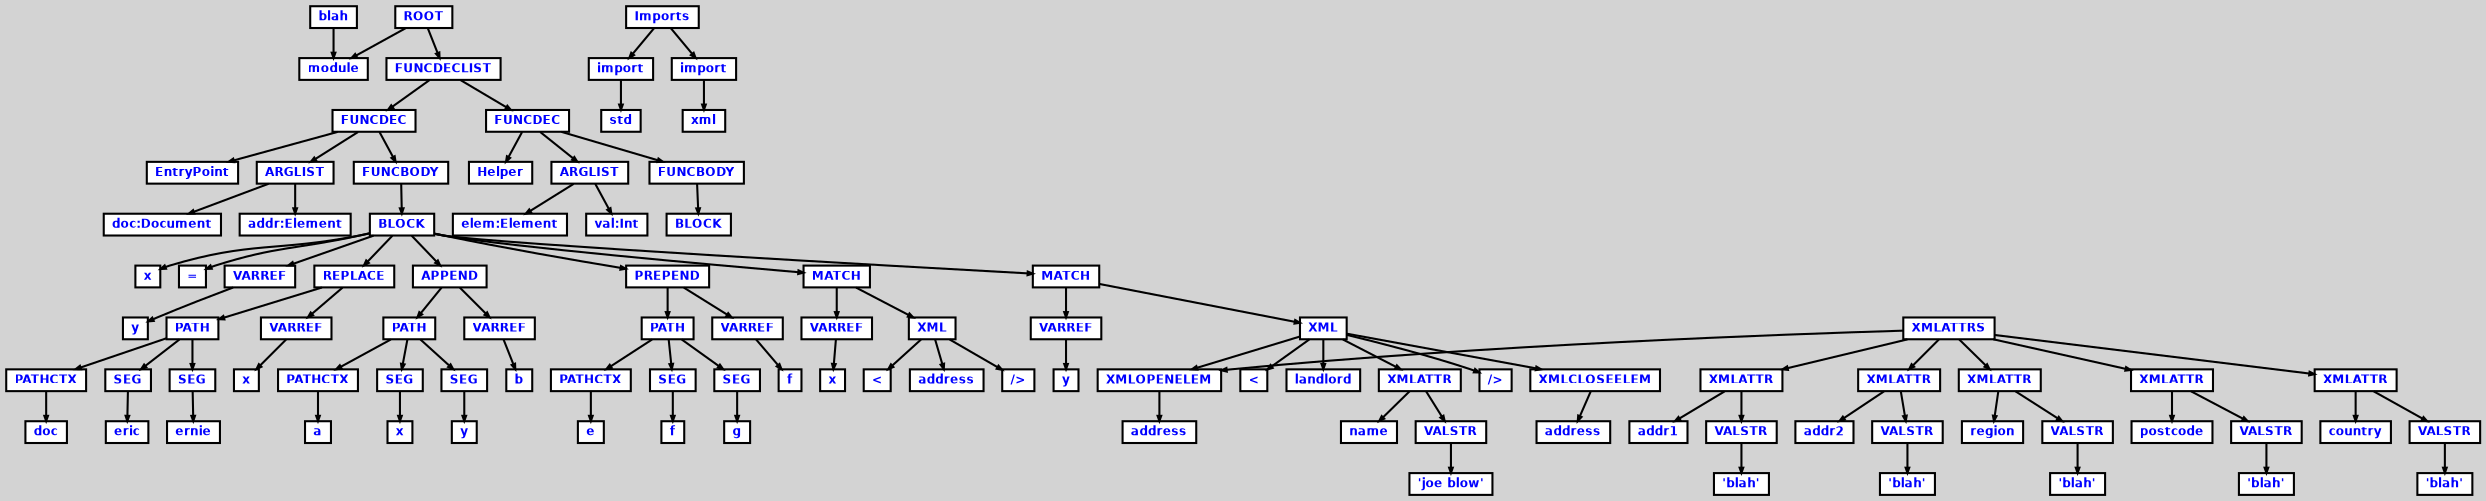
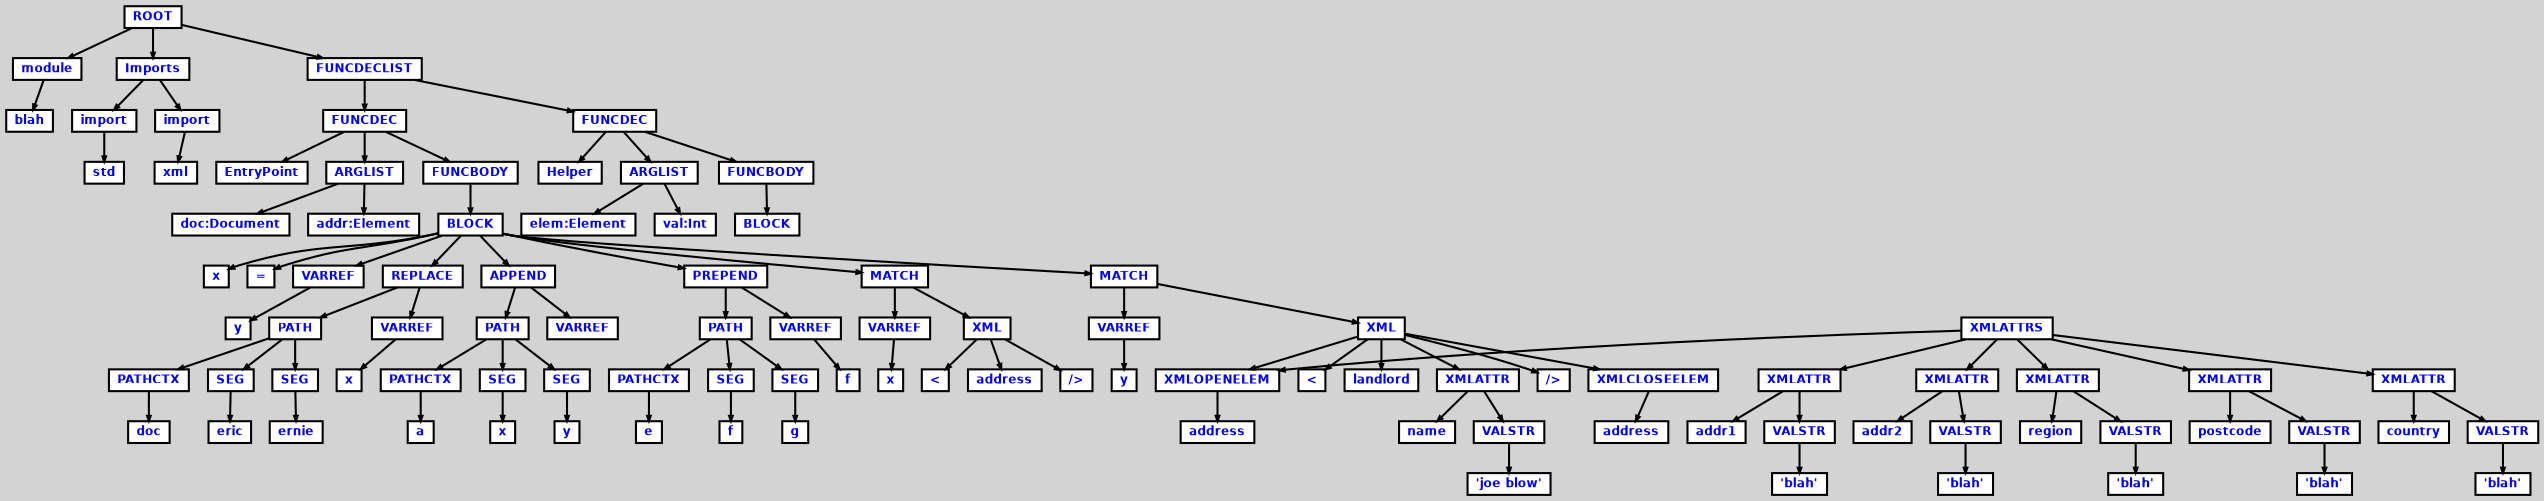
none -> (153, 40)
(334, 40) -> (39, 92)
(519, 380) -> none
